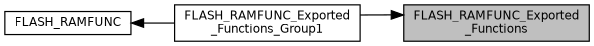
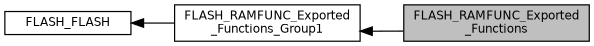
(376, 15) -> (388, 31)
(68, 23) -> (68, 23)
